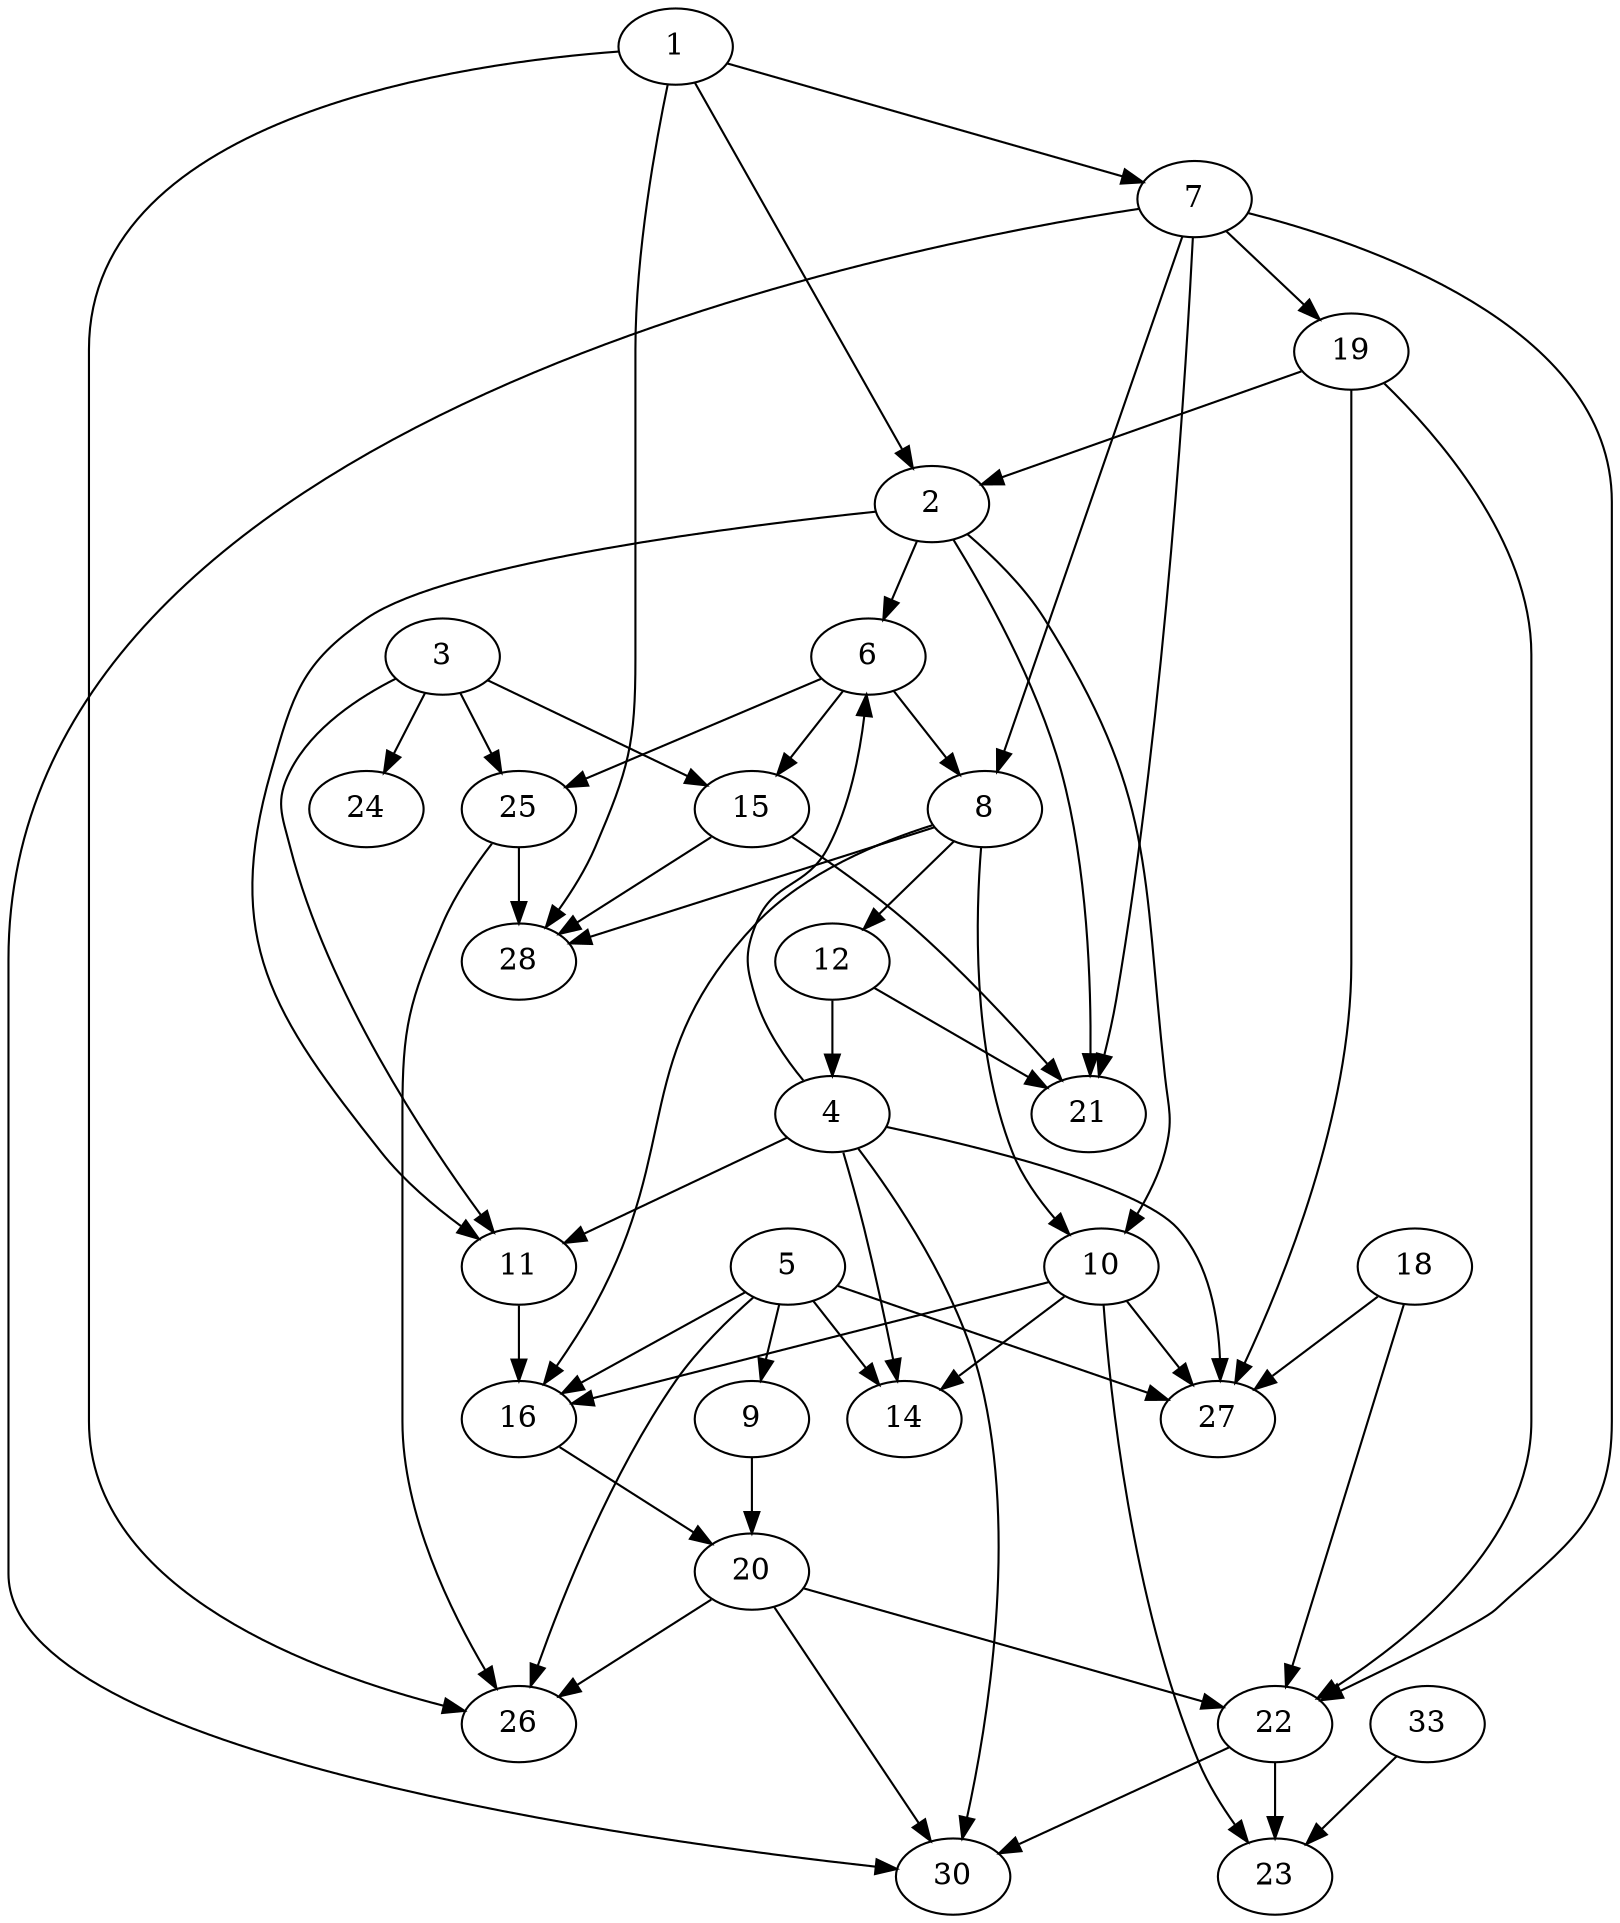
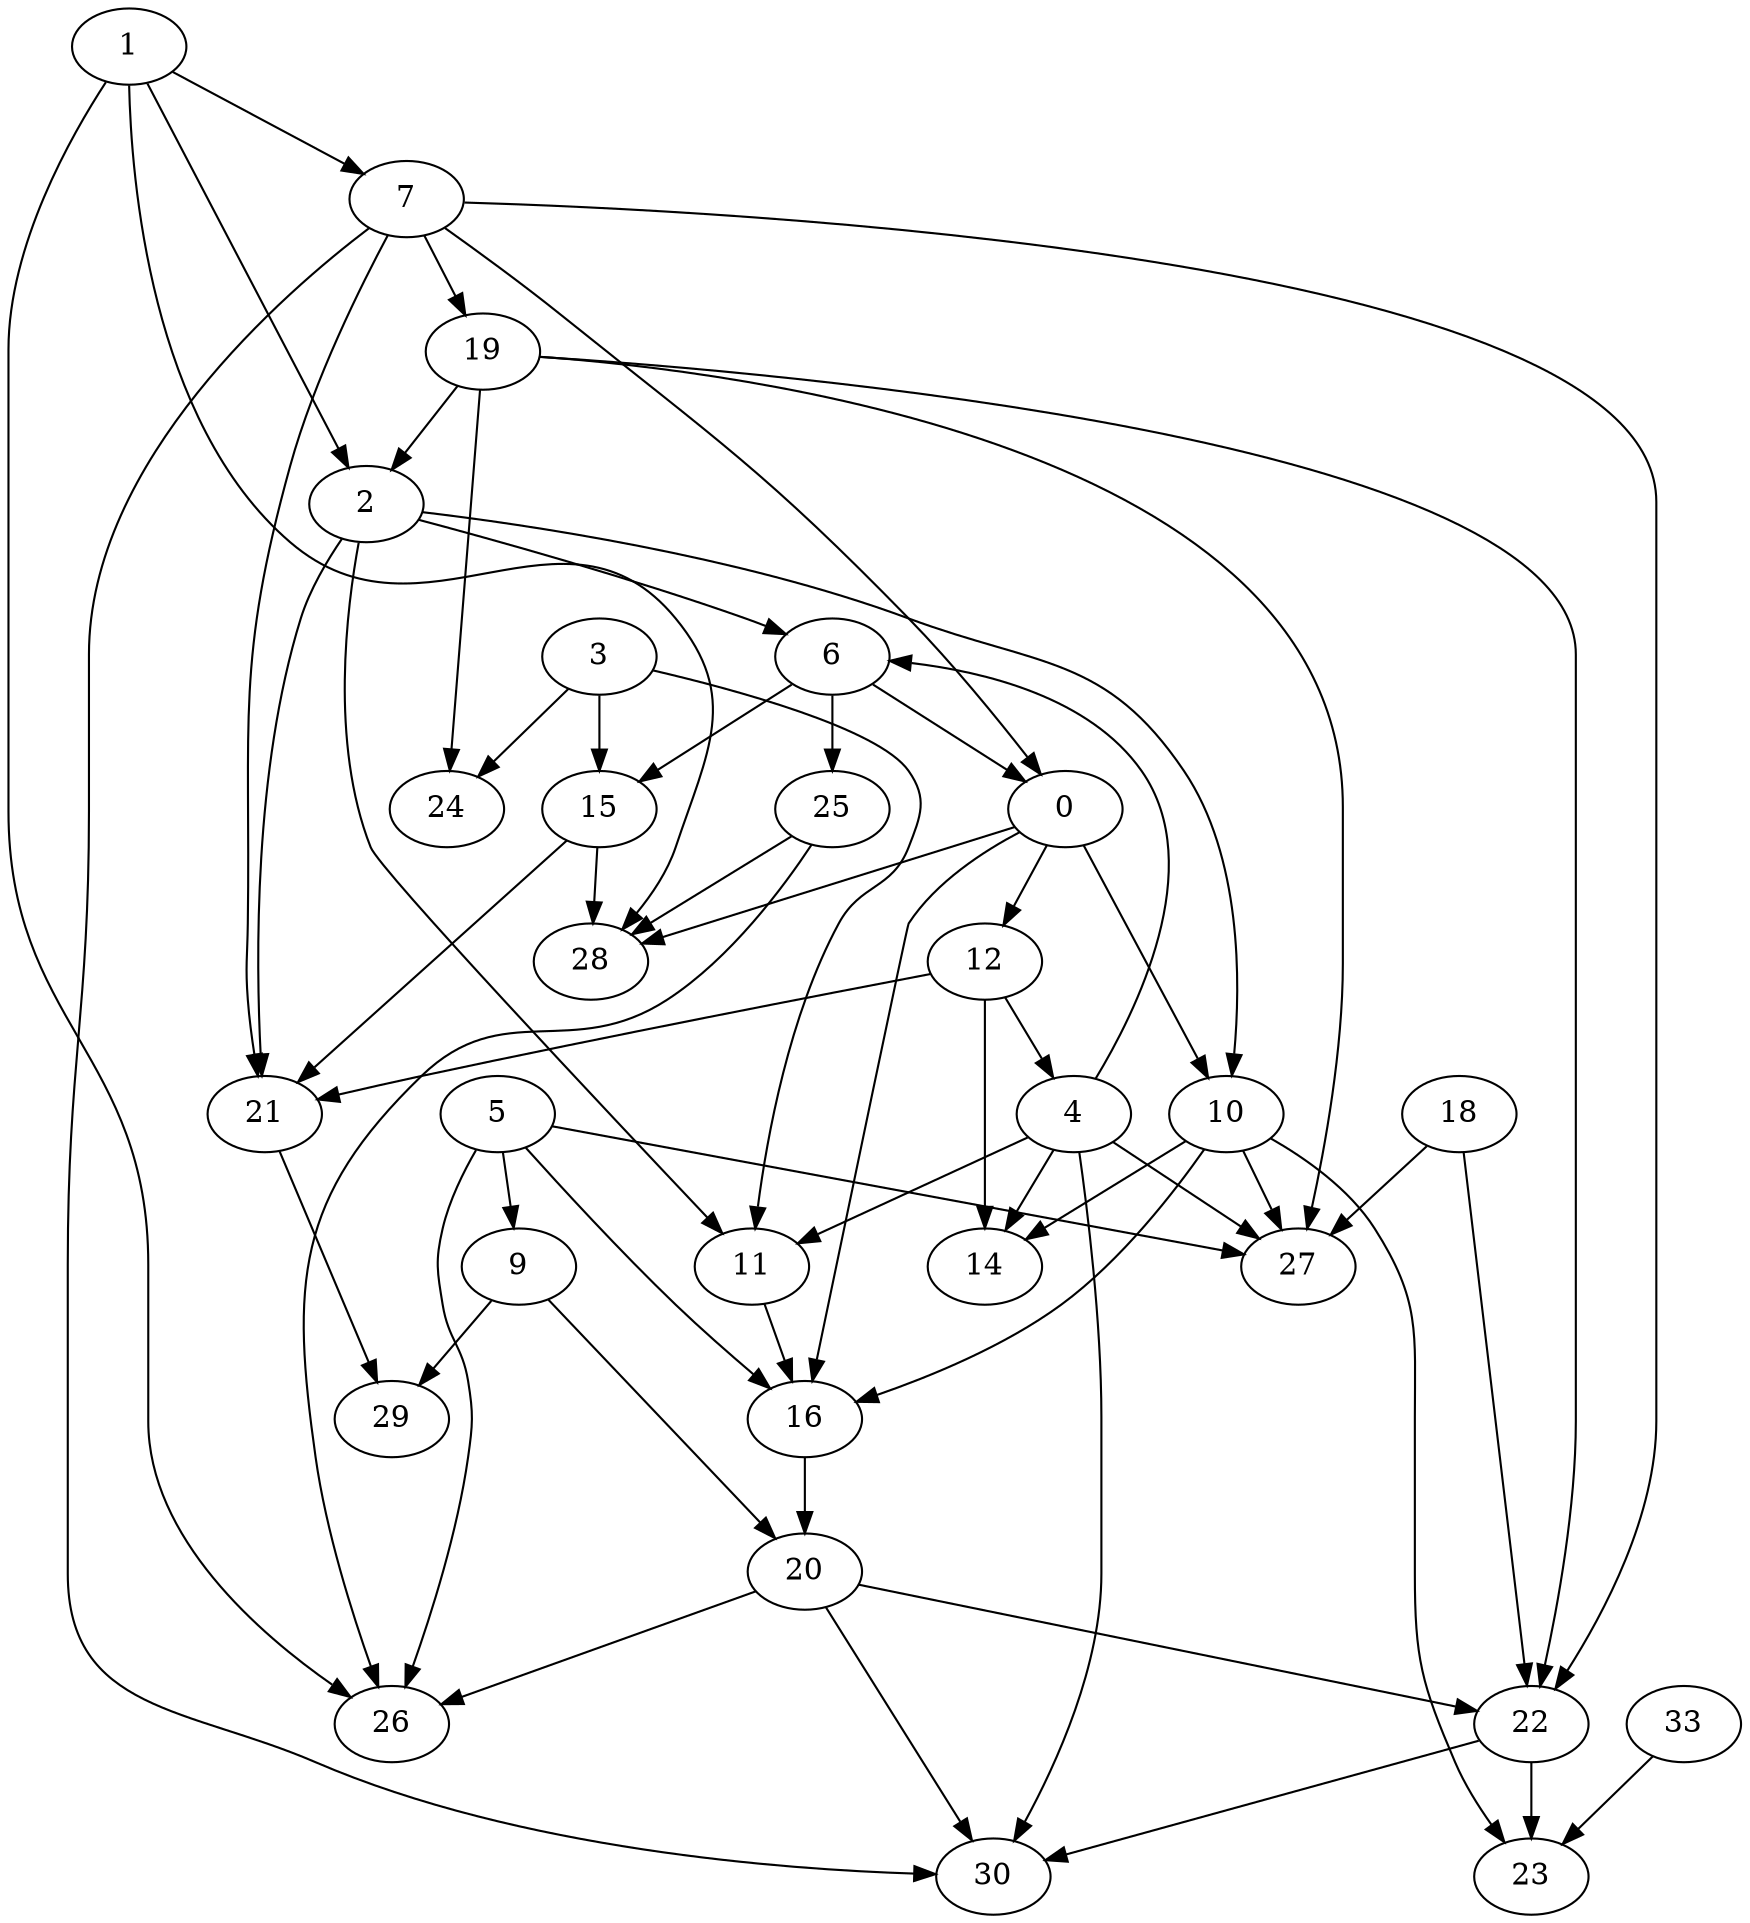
none -> (466, 561)
(476, 723) -> none
(985, 809) -> (1065, 809)
(830, 1323) -> (985, 1103)
none -> (392, 1419)
